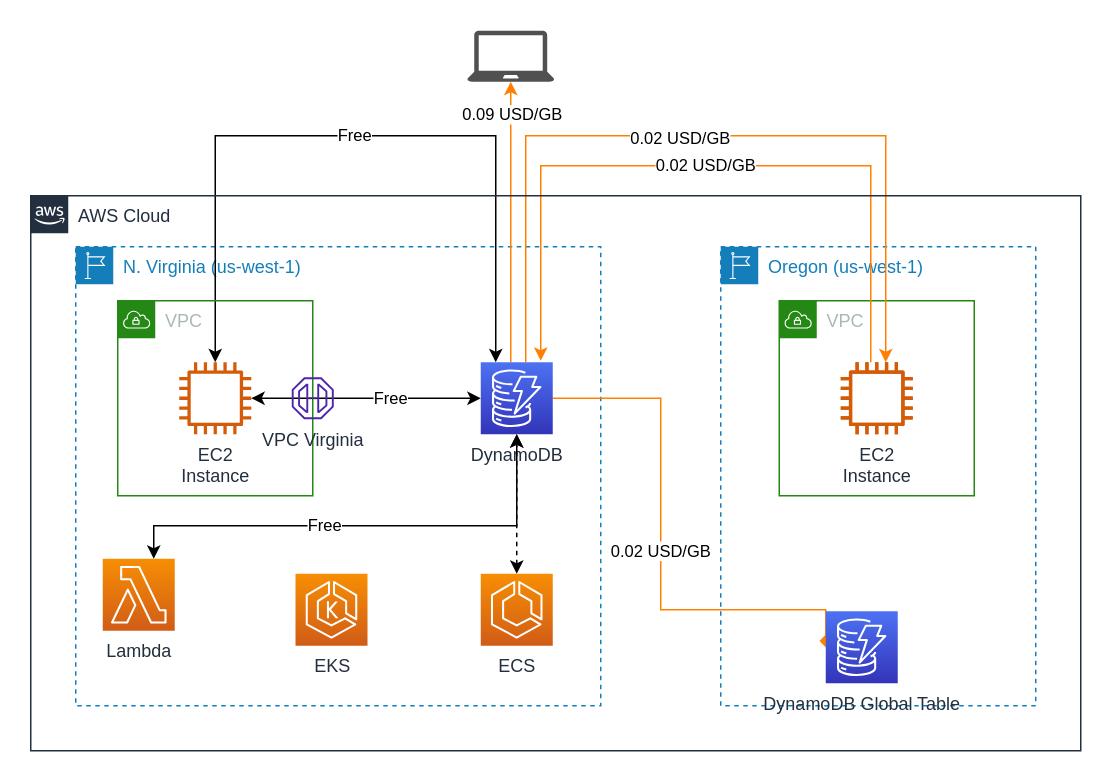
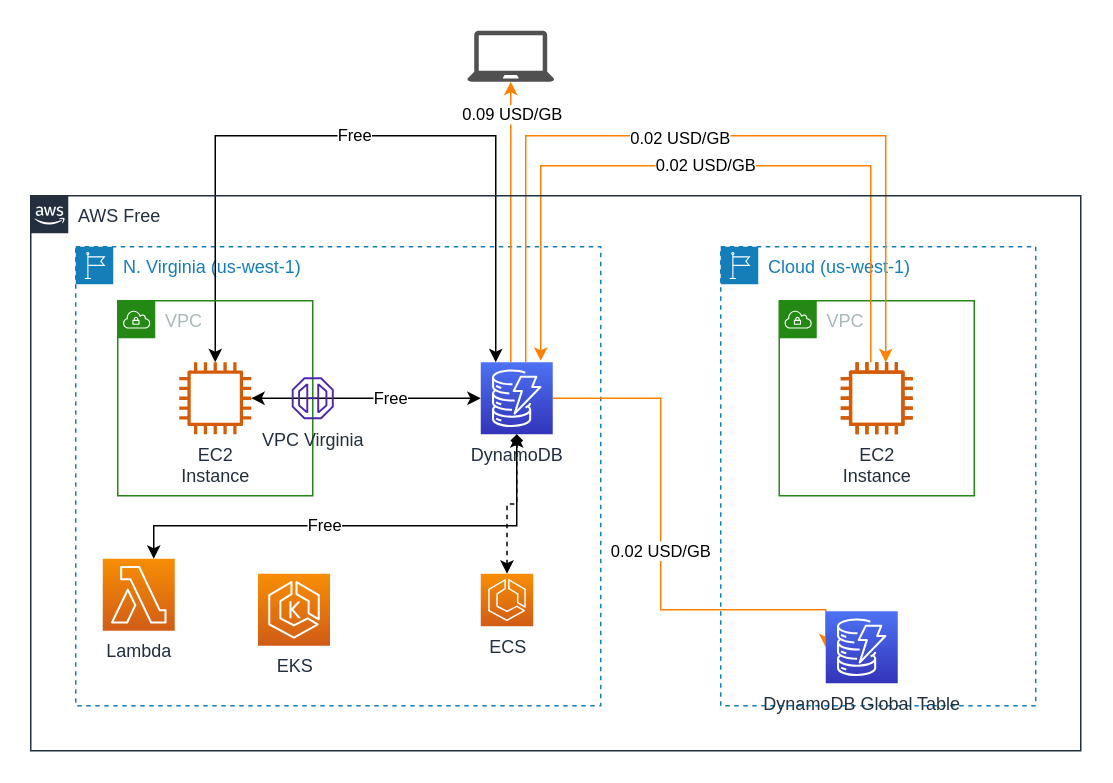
(119, 217) -> (117, 217)
(857, 268) -> (850, 268)
(504, 526) -> (504, 526)
(332, 610) -> (294, 610)
(517, 610) -> (507, 600)
(826, 634) -> (826, 635)
